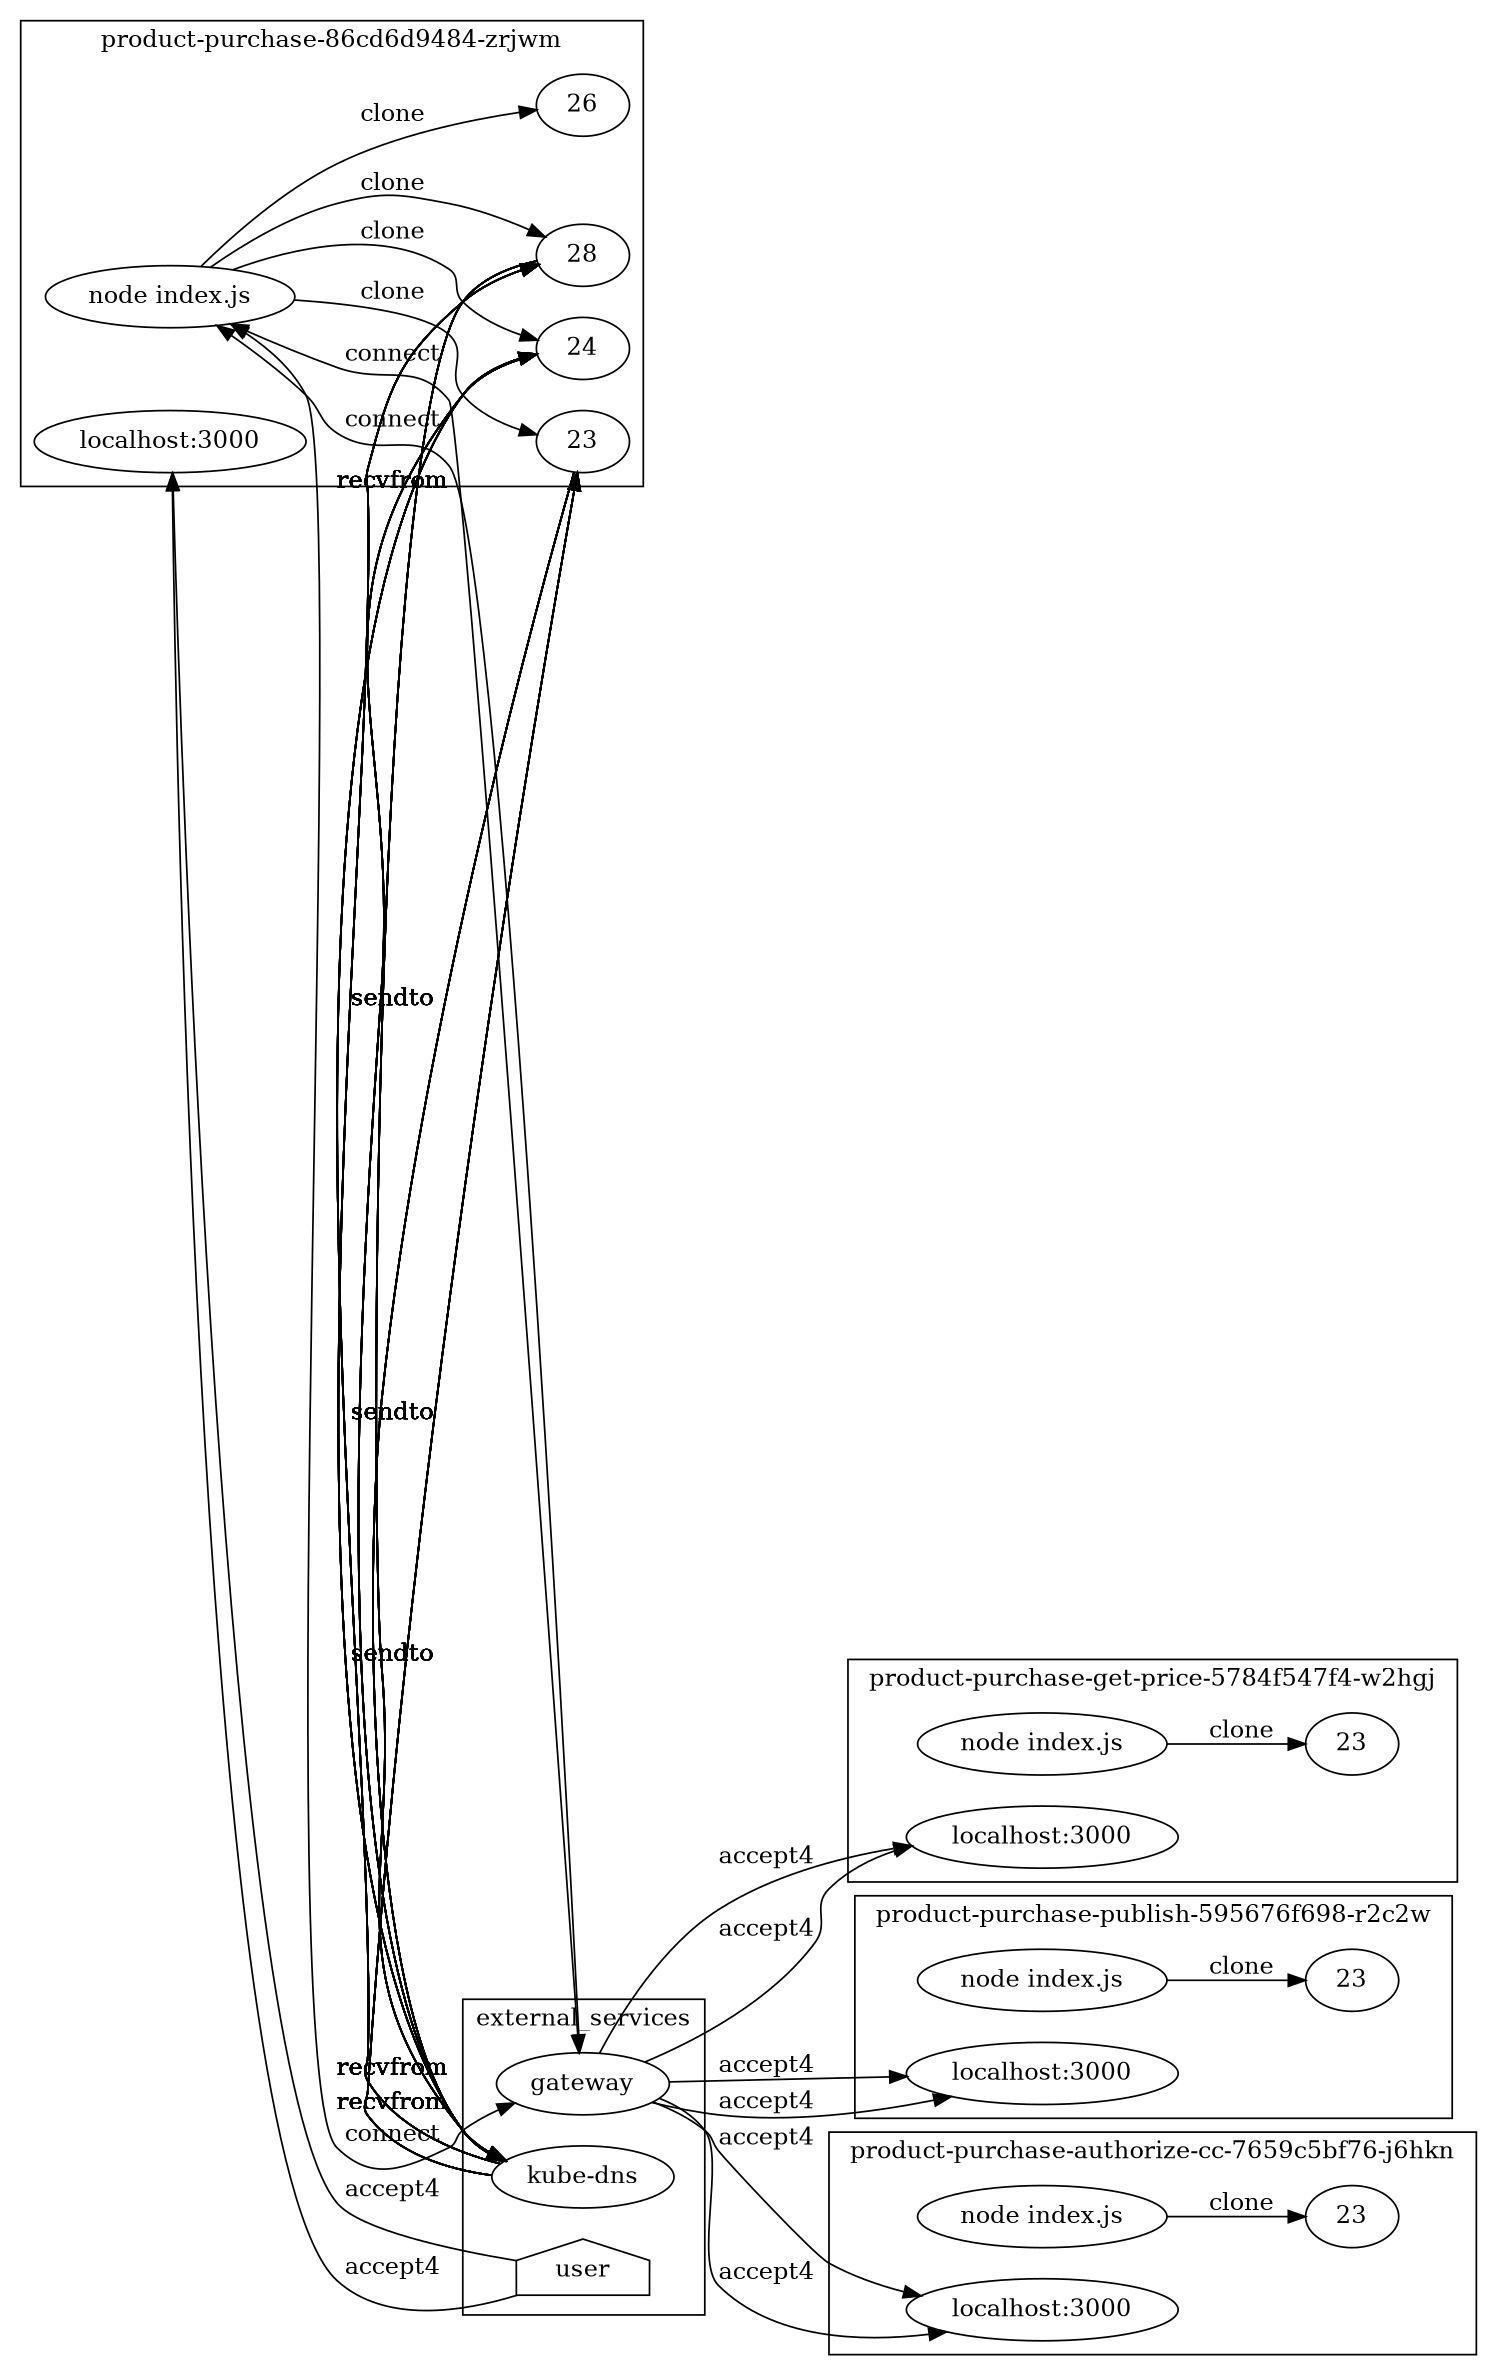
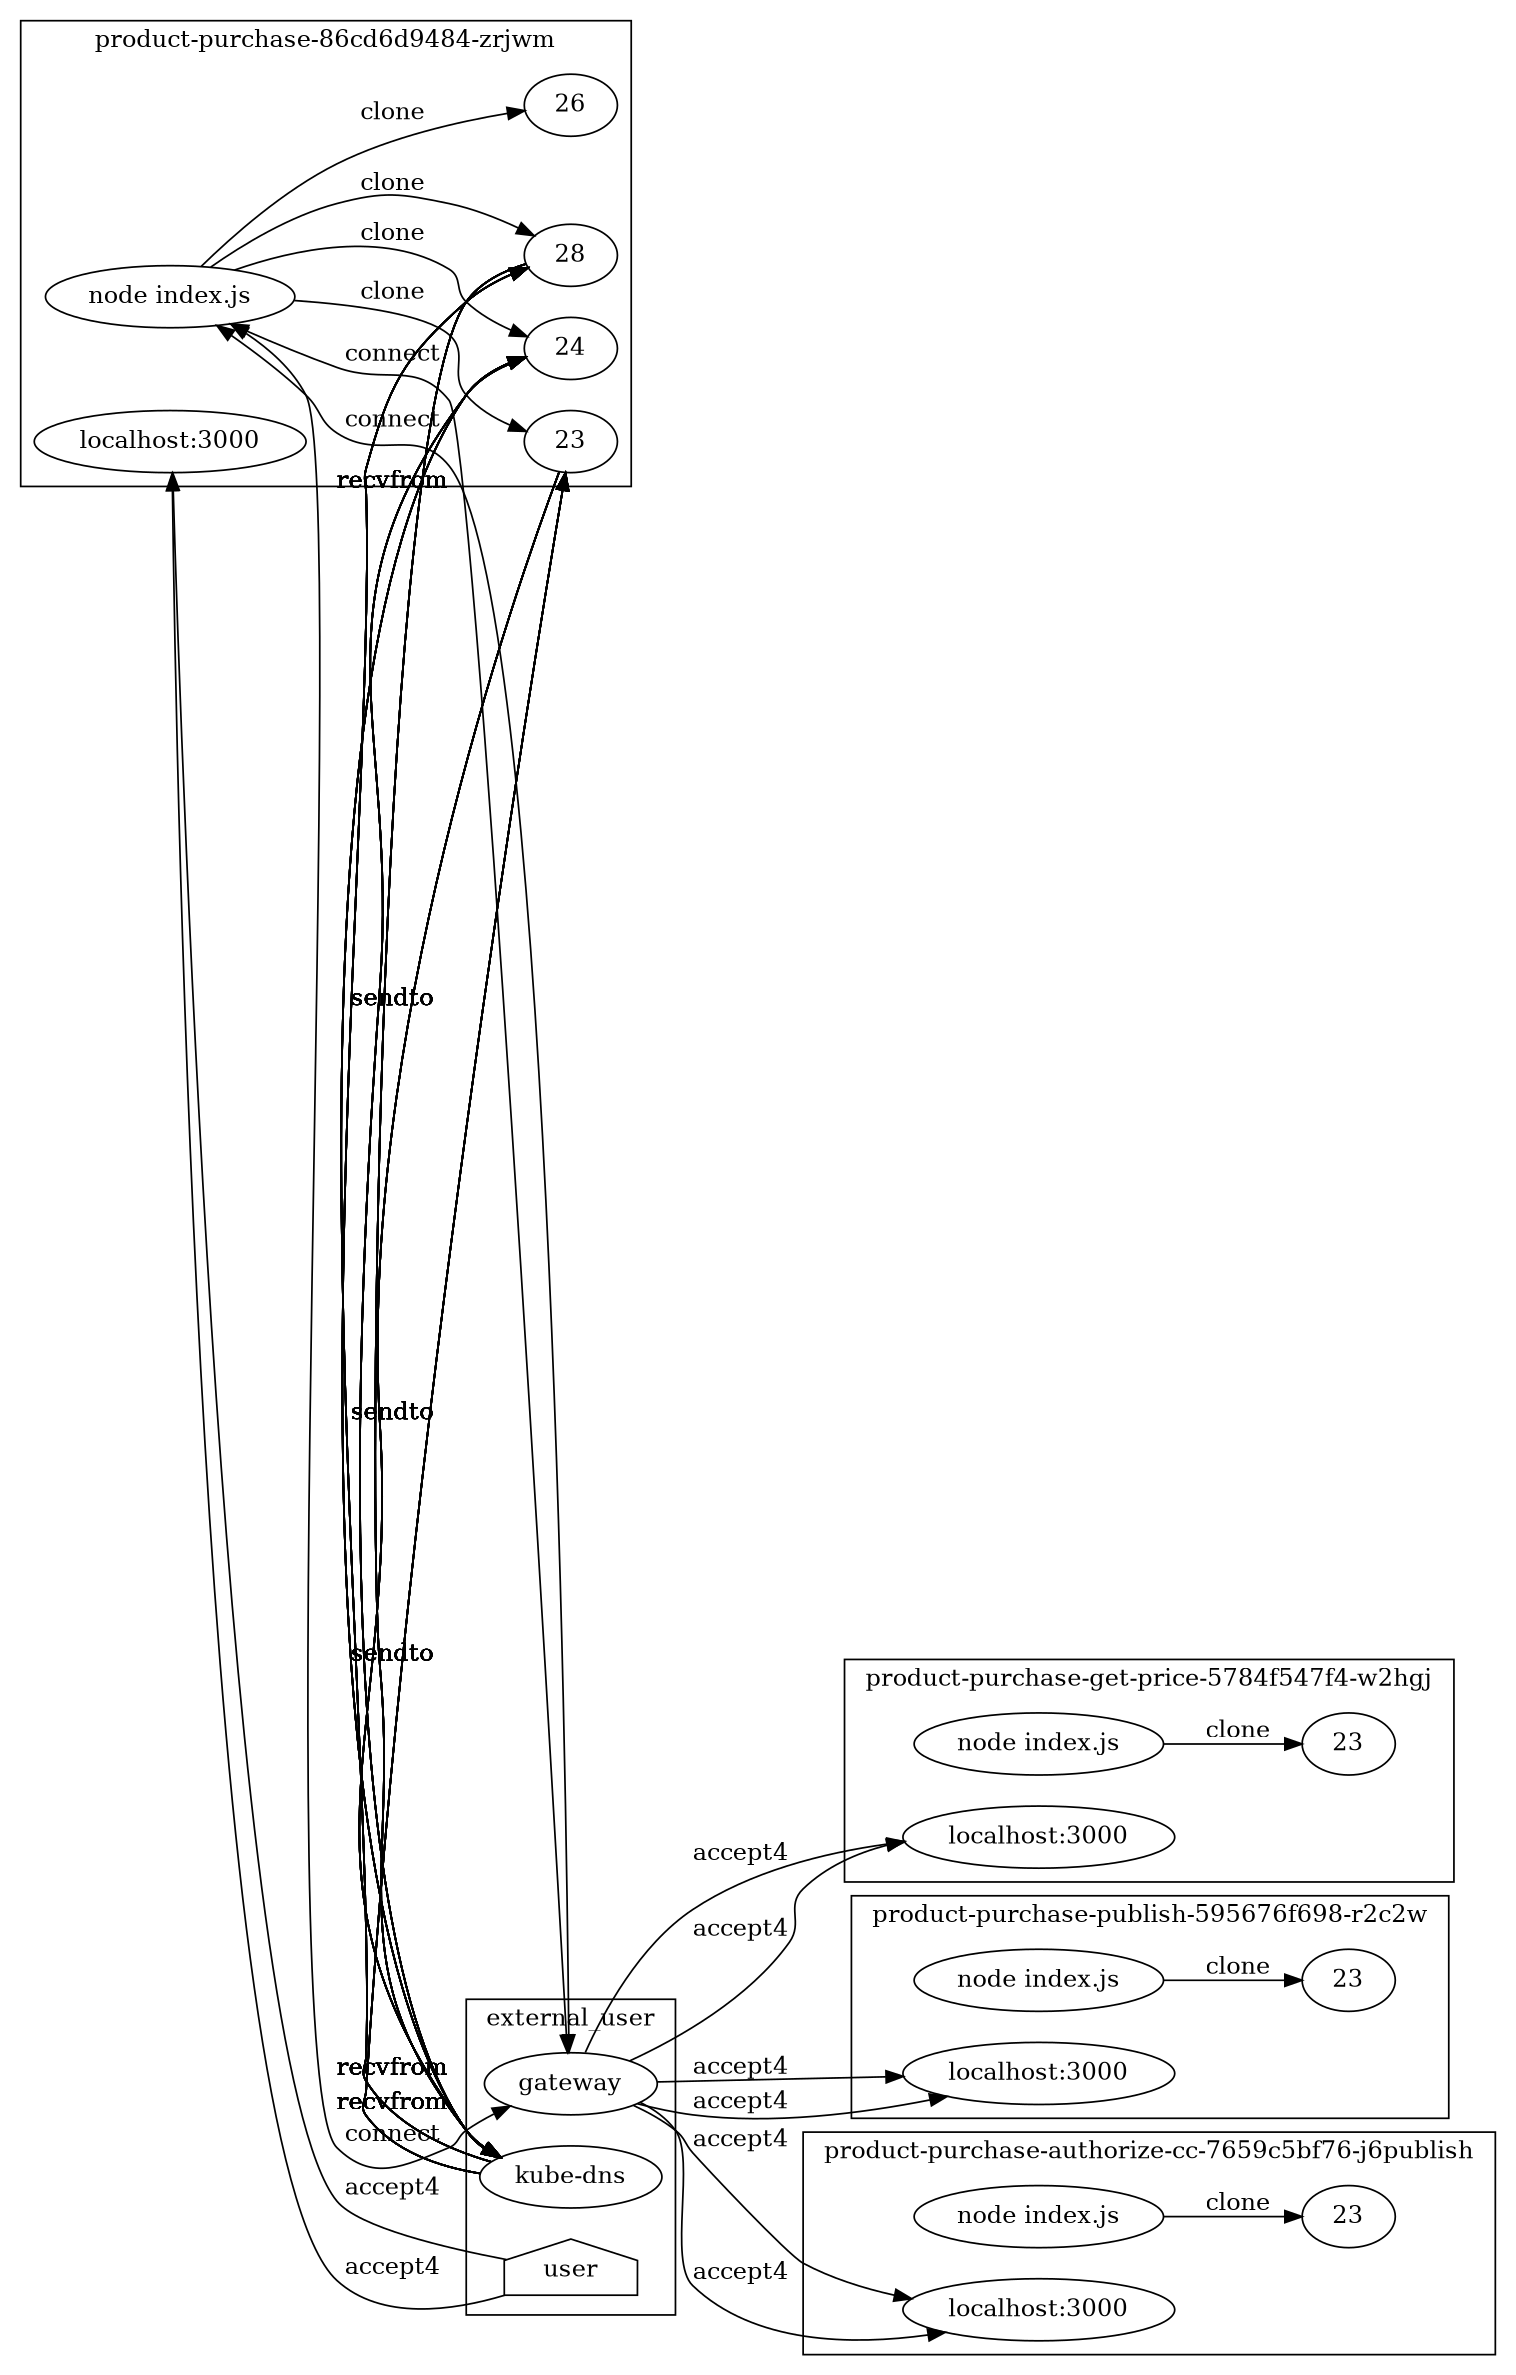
(584, 2019) -> (571, 2019)
(1153, 2152) -> (1149, 2152)
